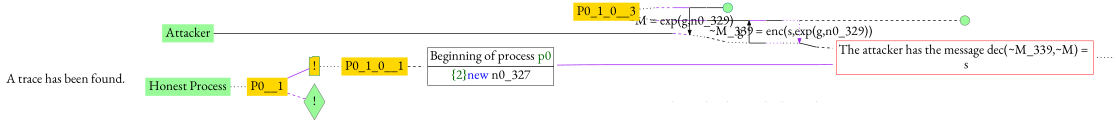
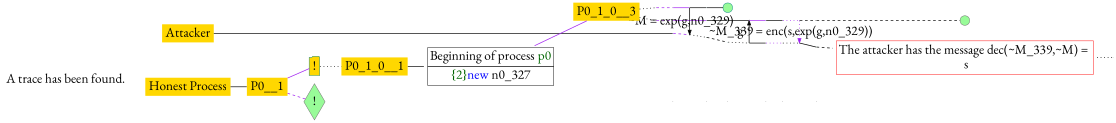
(188, 33) -> (188, 33)
(695, 65) -> (554, 36)
(416, 66) -> (416, 66)
(188, 87) -> (188, 87)
(239, 87) -> (239, 87)
